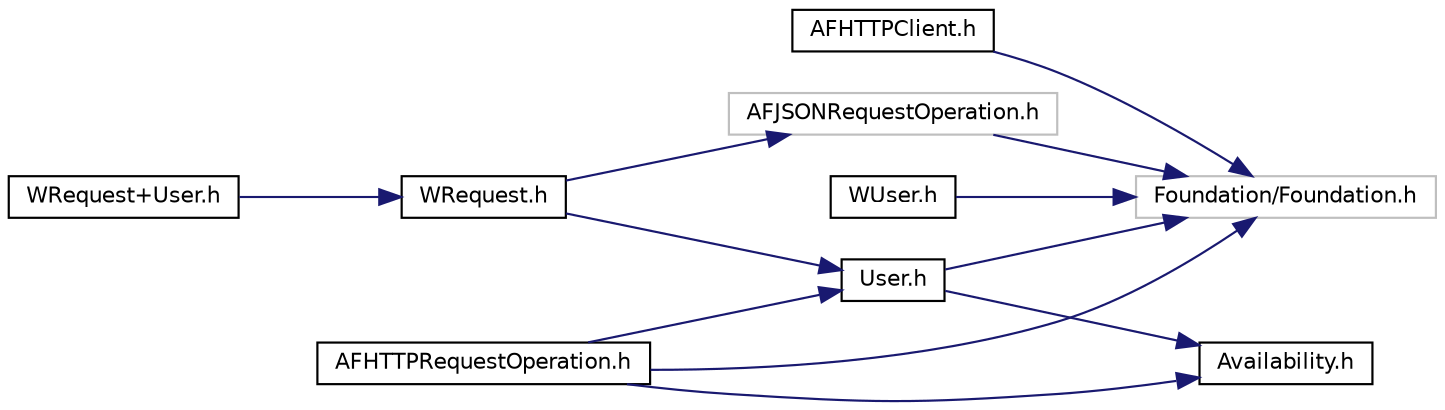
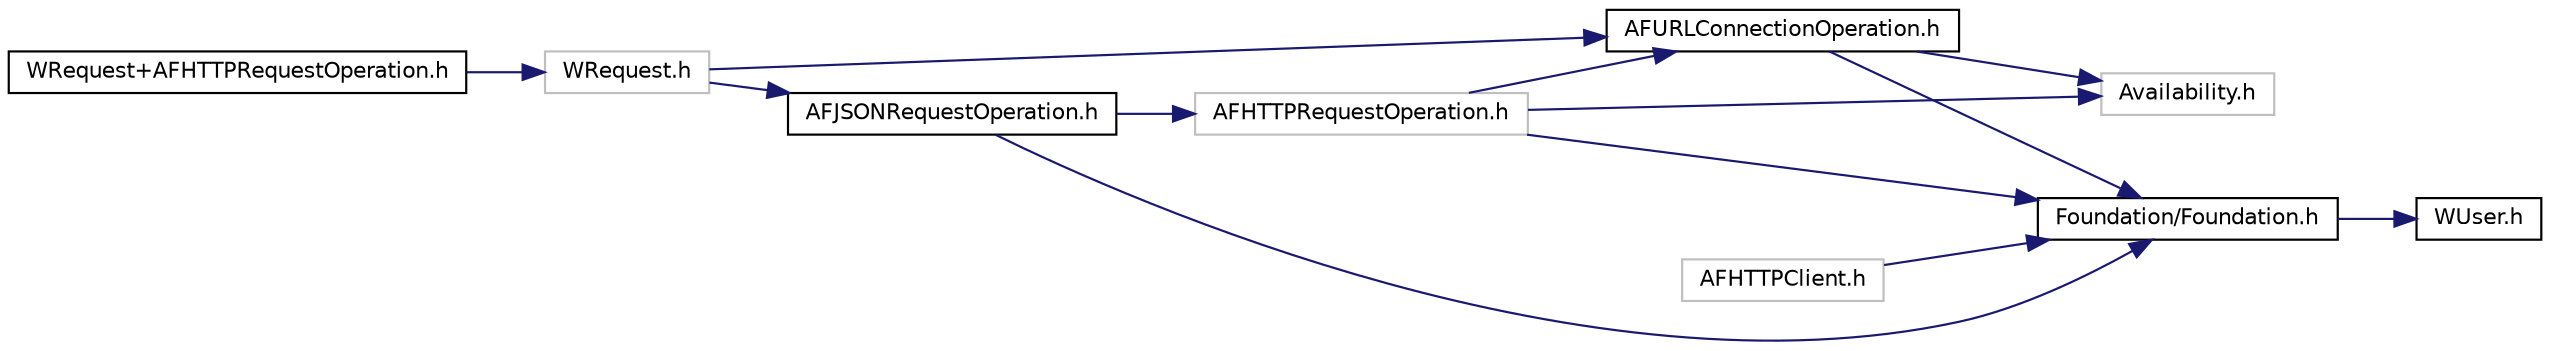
(893, 31) -> (1783, 280)
(893, 114) -> (952, 114)
none -> (1145, 114)
(124, 197) -> (237, 72)
(484, 197) -> (627, 72)
(1035, 197) -> (2366, 219)
(1286, 197) -> (2188, 219)
(893, 280) -> (1783, 31)
(484, 363) -> (1361, 114)
(1286, 363) -> (2188, 94)
